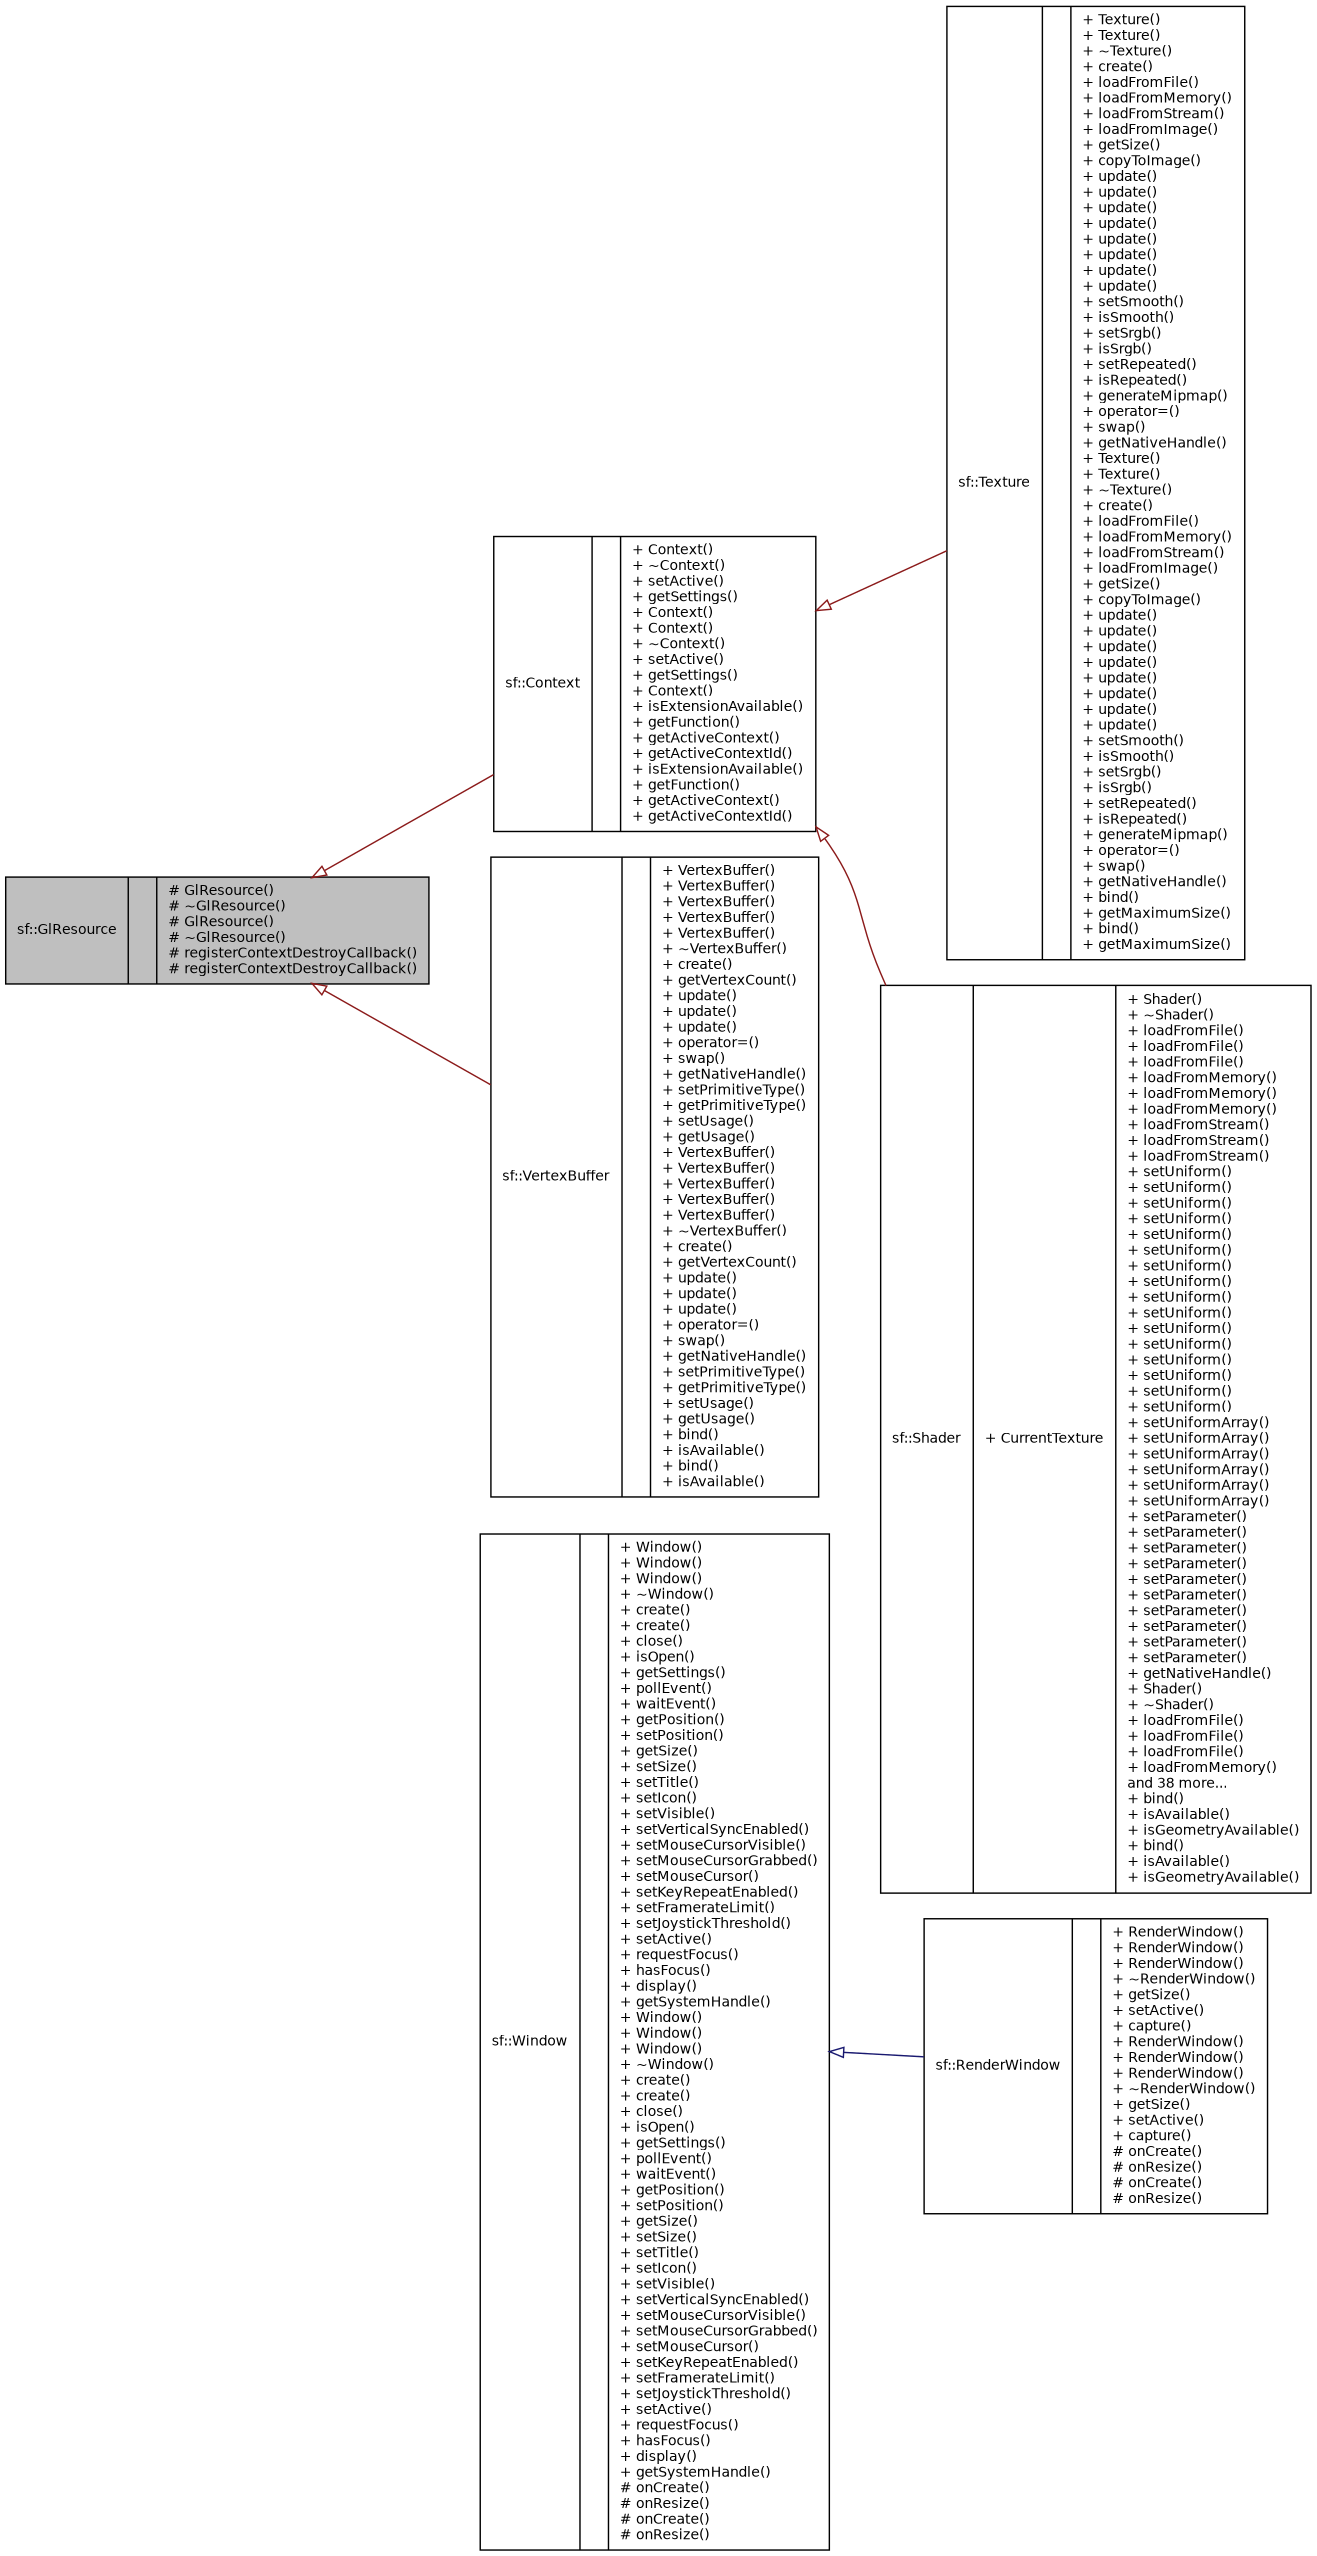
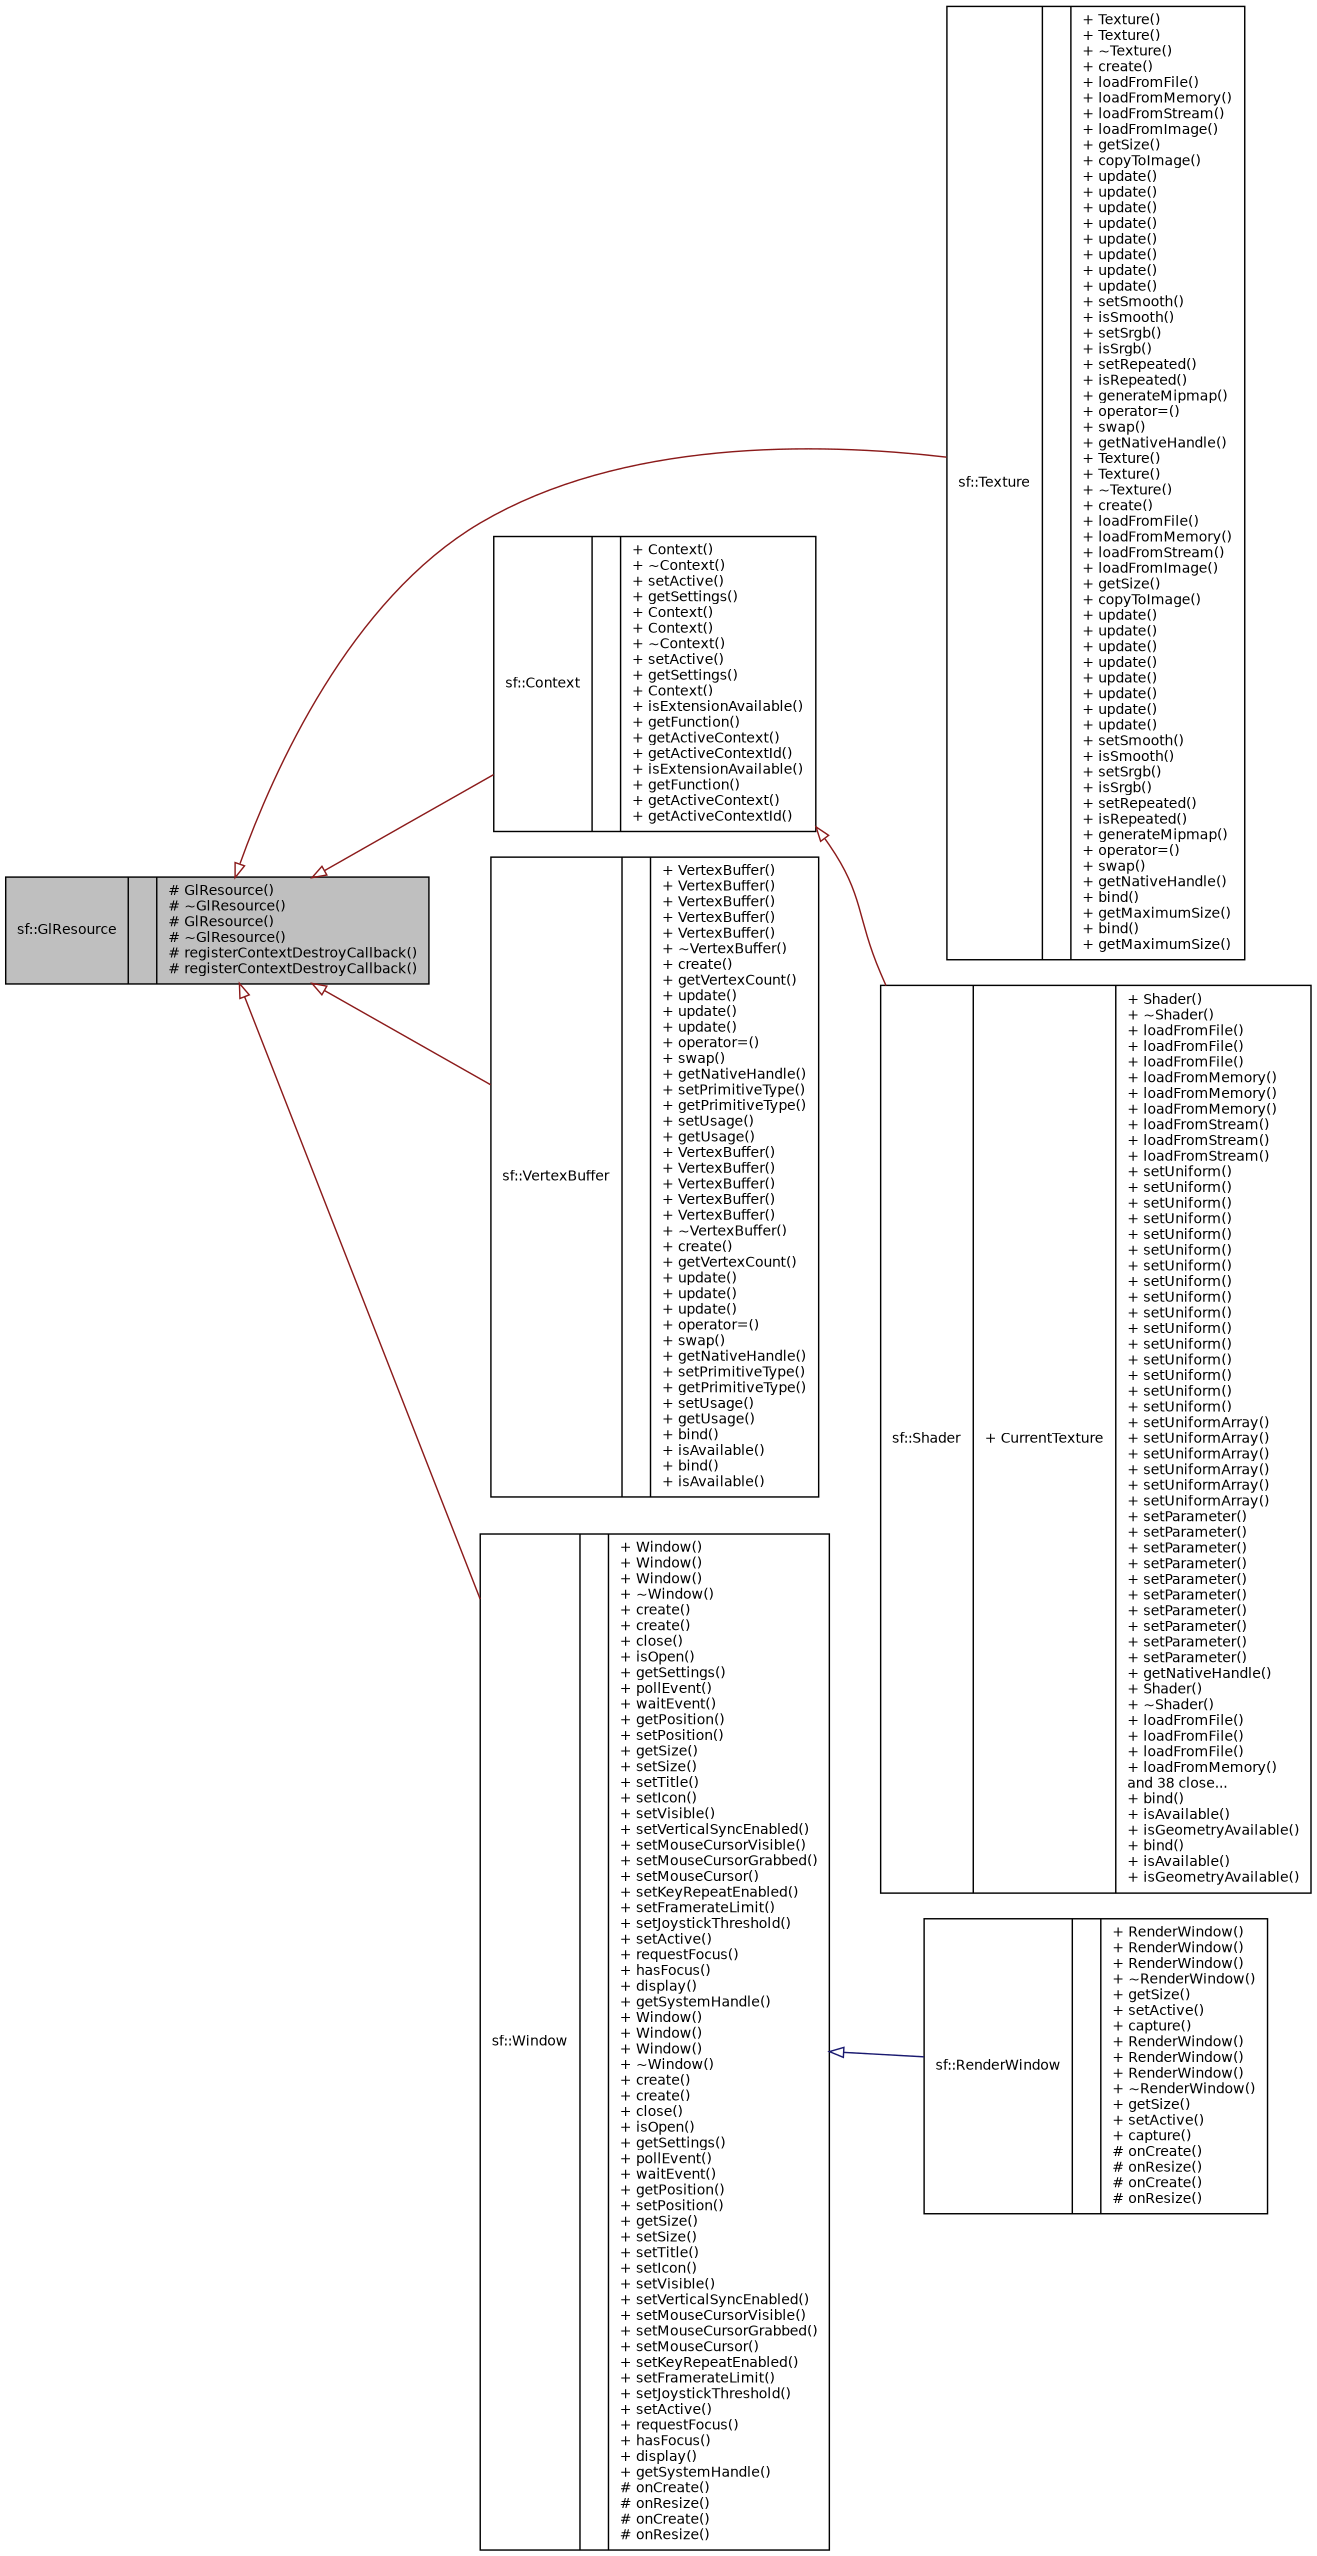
(888, 578) -> (504, 511)
none -> (362, 1298)
(1178, 1783) -> (1178, 1783)
